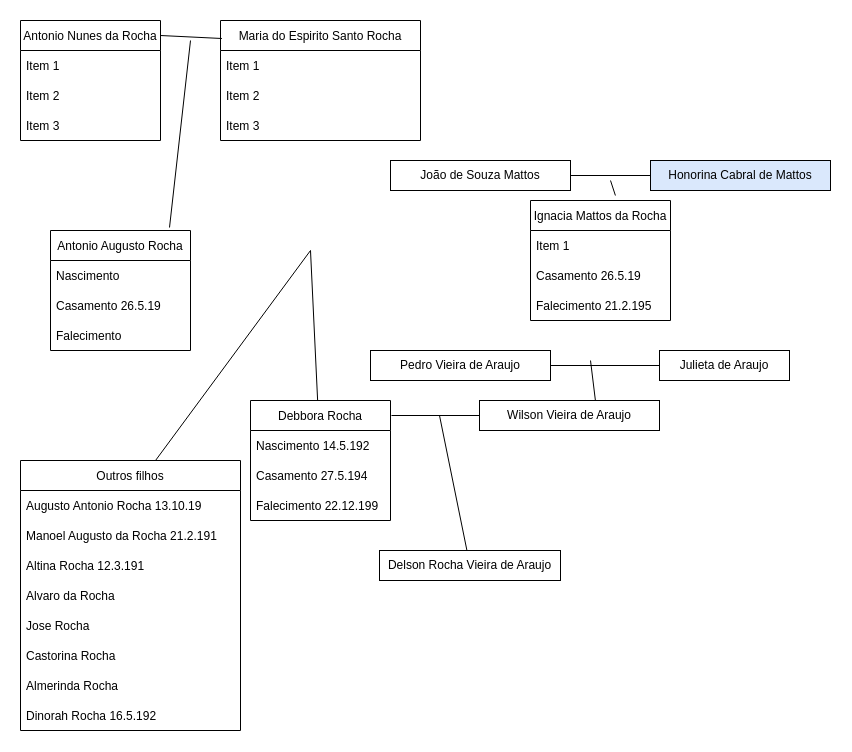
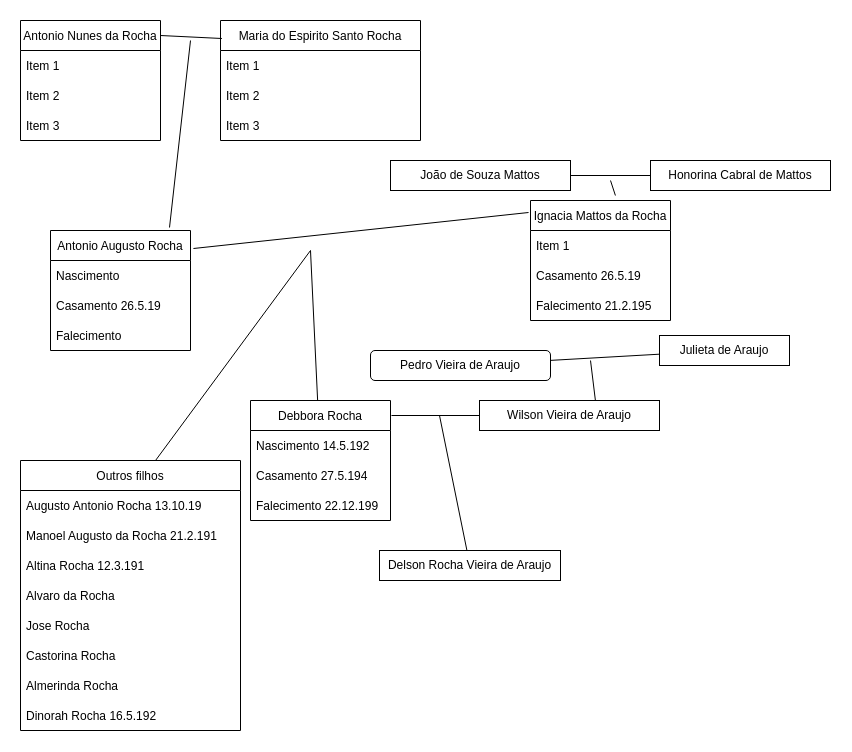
(741, 176) -> (741, 176)
none -> (360, 231)
(461, 366) -> (461, 366)
(725, 366) -> (725, 351)
